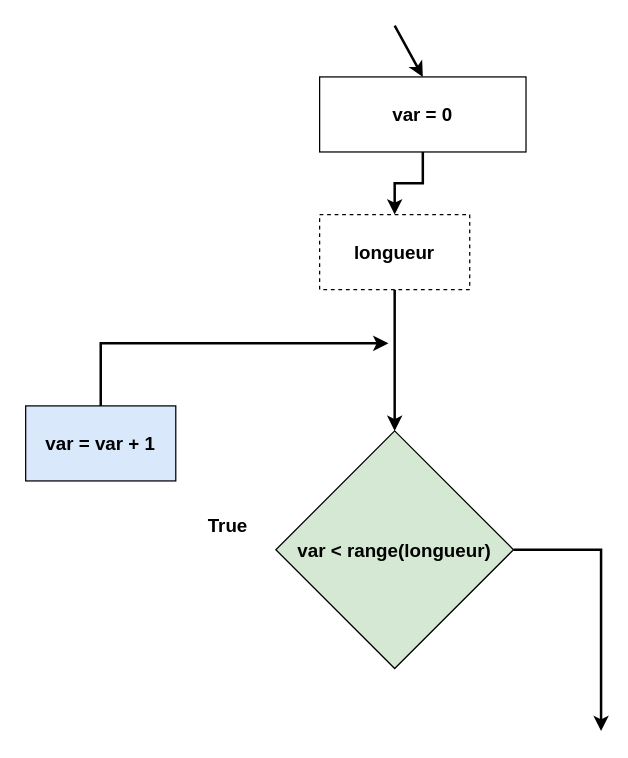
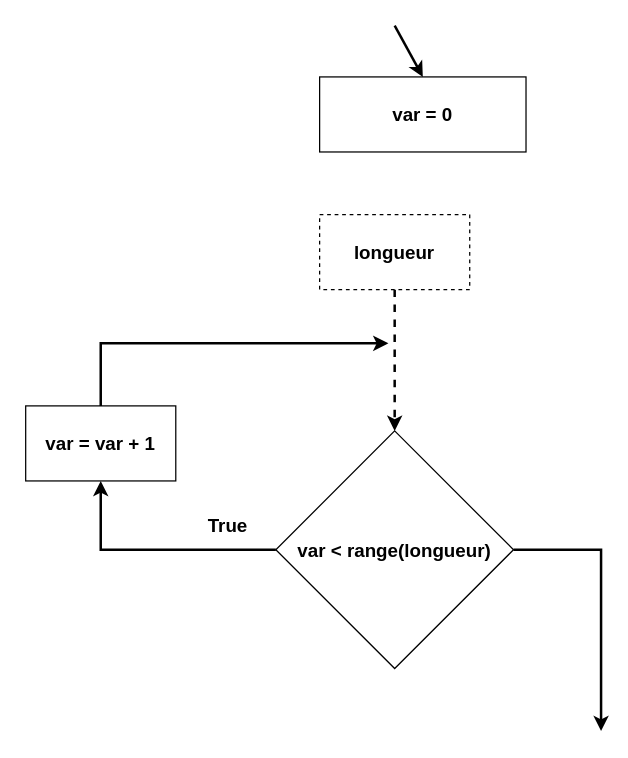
(414, 183) -> none
(394, 358) -> (394, 358)
(101, 443) -> (101, 443)
none -> (160, 549)
(394, 549) -> (394, 549)
